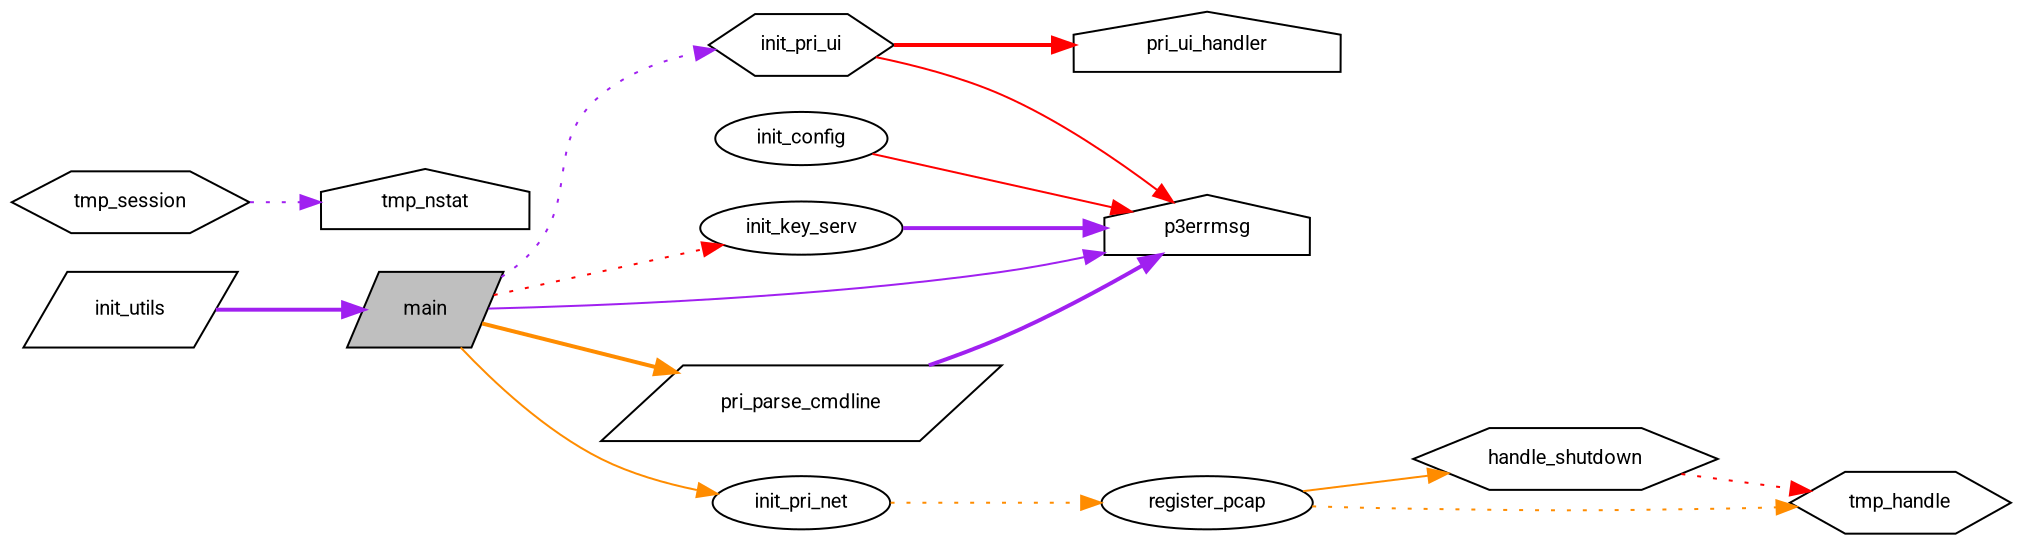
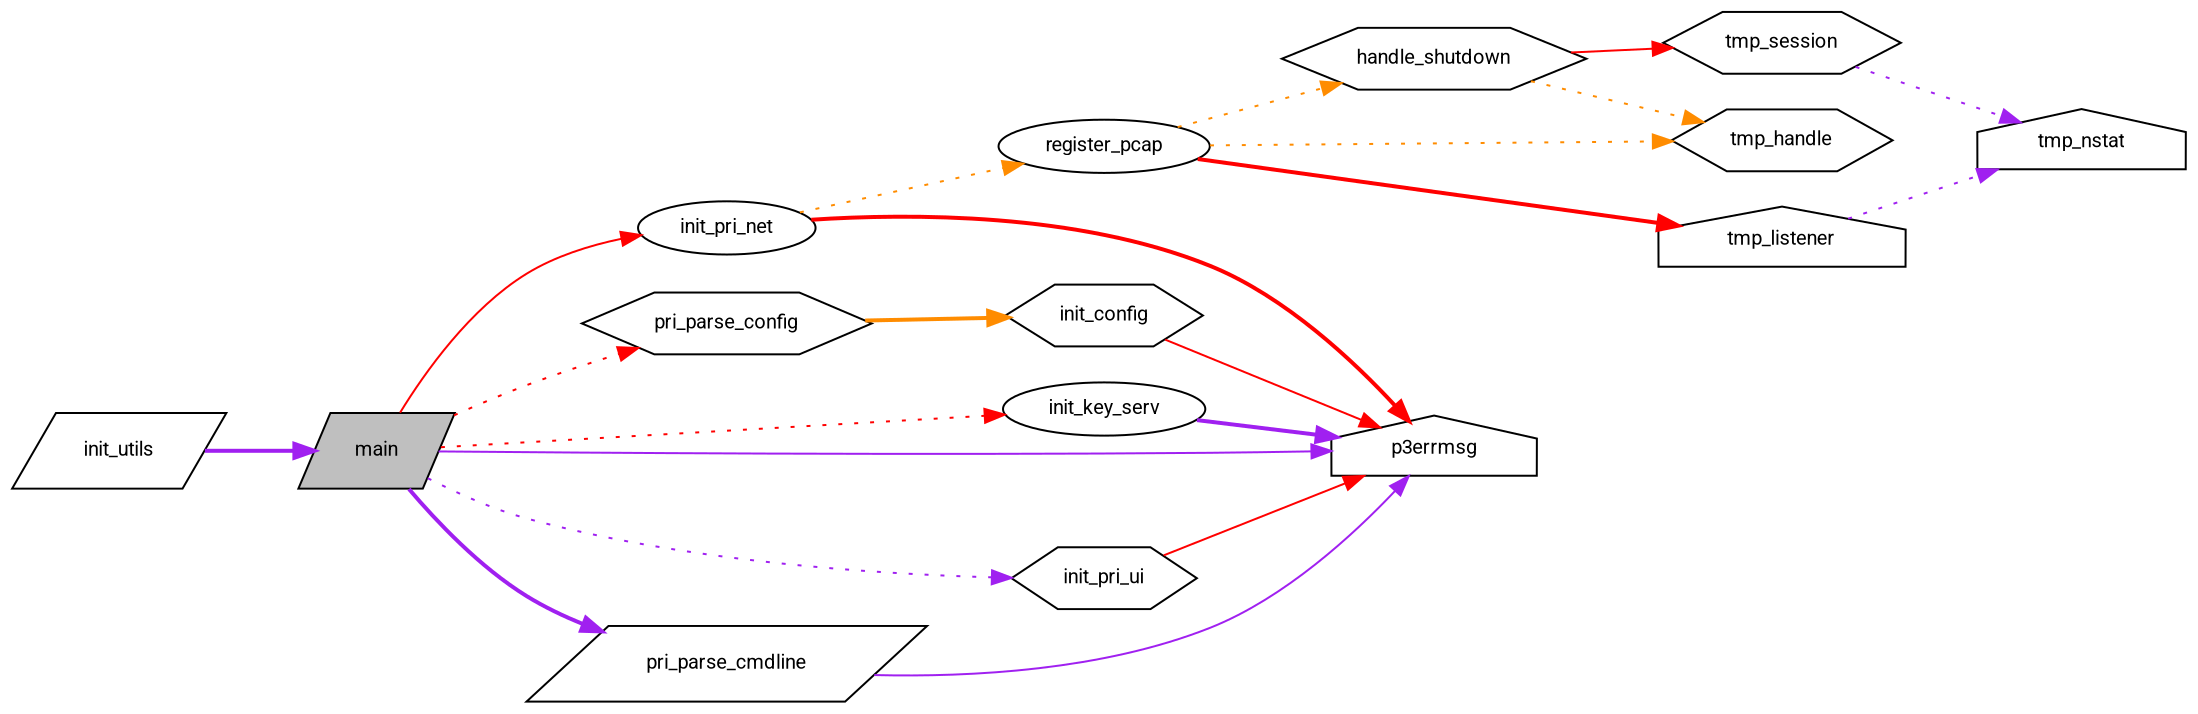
(1207, 45) -> none
none -> (1612, 51)
(801, 139) -> (1104, 315)
none -> (1782, 240)
none -> (1129, 241)
(1038, 321) -> (1158, 645)
none -> (727, 323)
(569, 345) -> (488, 568)
(567, 439) -> (492, 300)
(1736, 481) -> (1607, 99)
(1366, 483) -> (1250, 108)
